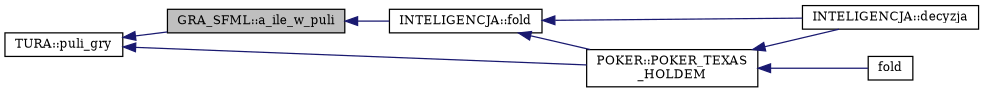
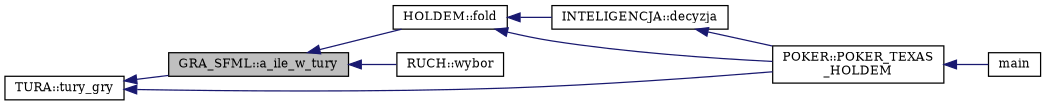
(256, 21) -> (259, 64)
(466, 21) -> (450, 17)
(802, 38) -> (740, 39)
(64, 45) -> (64, 88)
none -> (450, 64)
(891, 68) -> (1015, 64)
